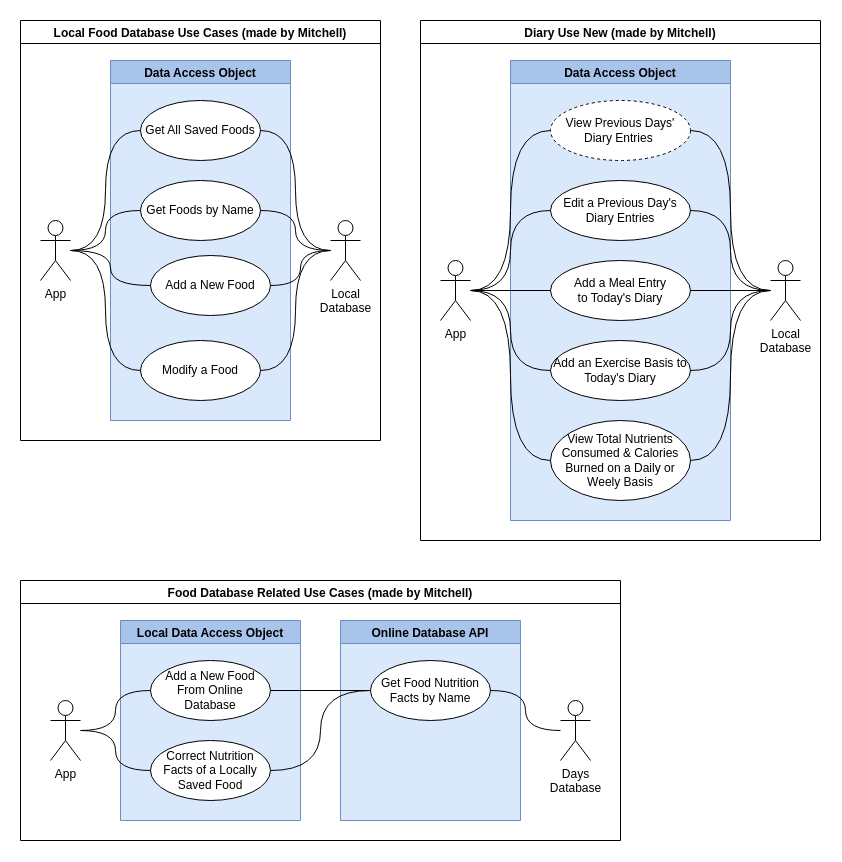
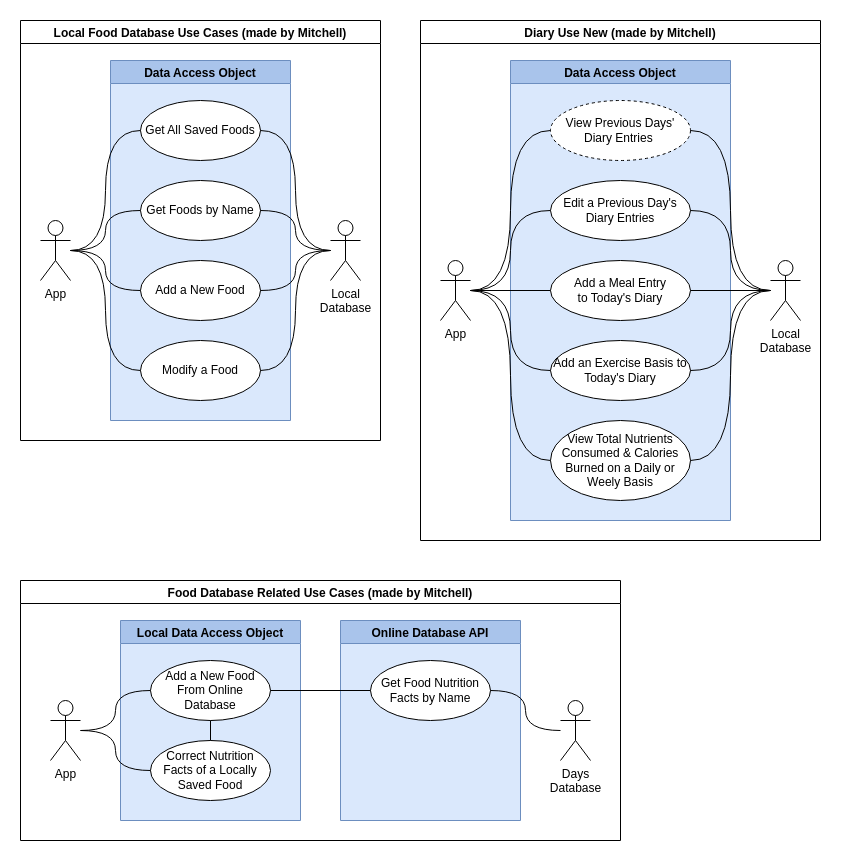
(211, 286) -> (201, 291)
(320, 738) -> (211, 731)
